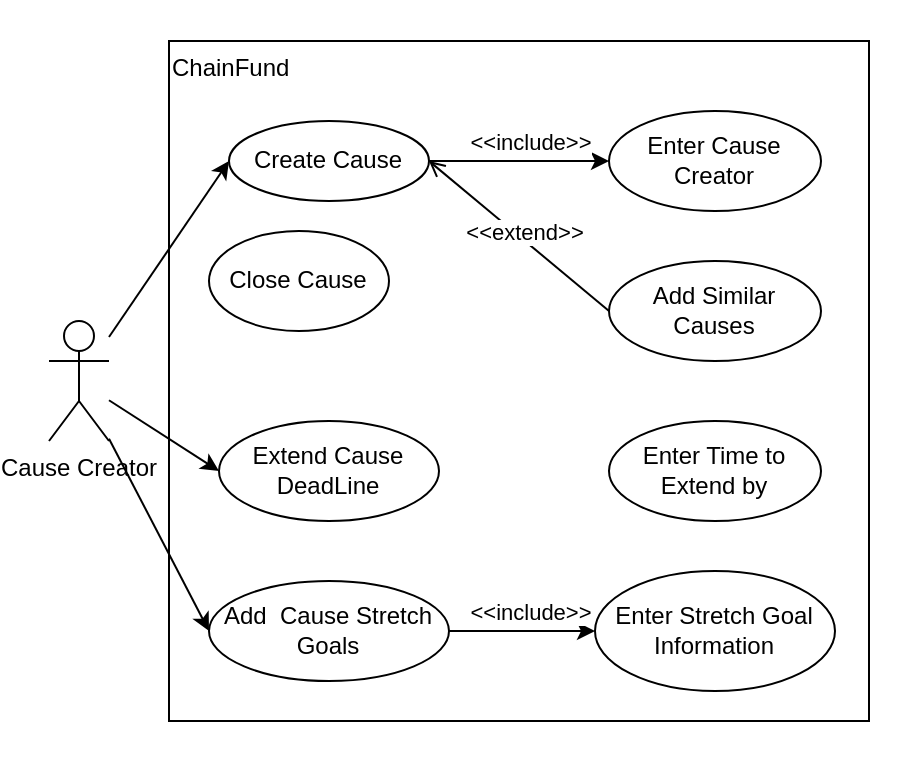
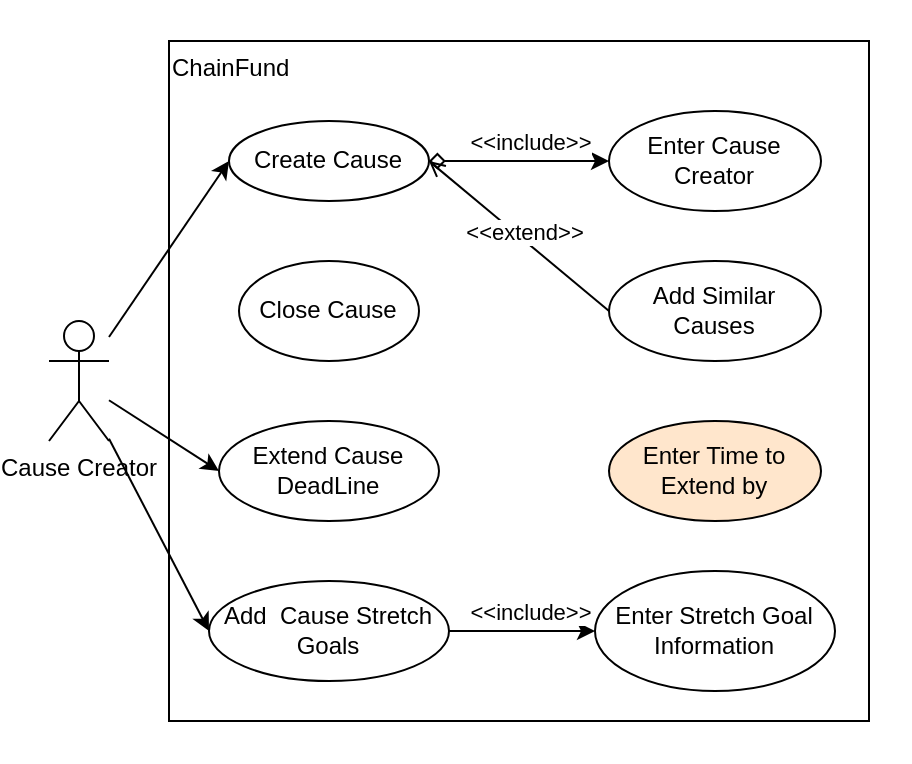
(437, 161) -> (445, 161)
(299, 281) -> (329, 311)
(715, 471) -> (715, 471)
